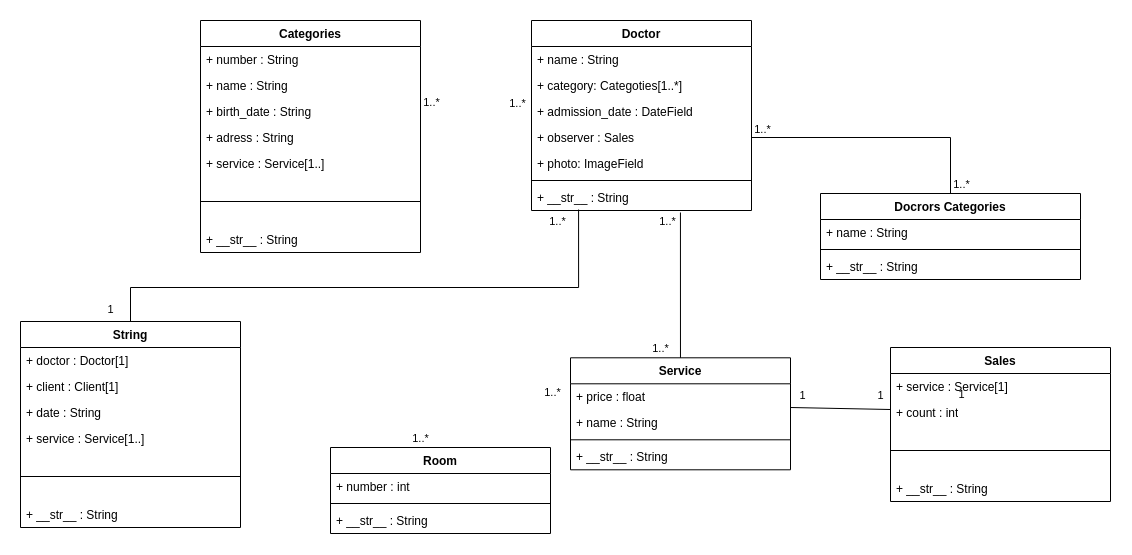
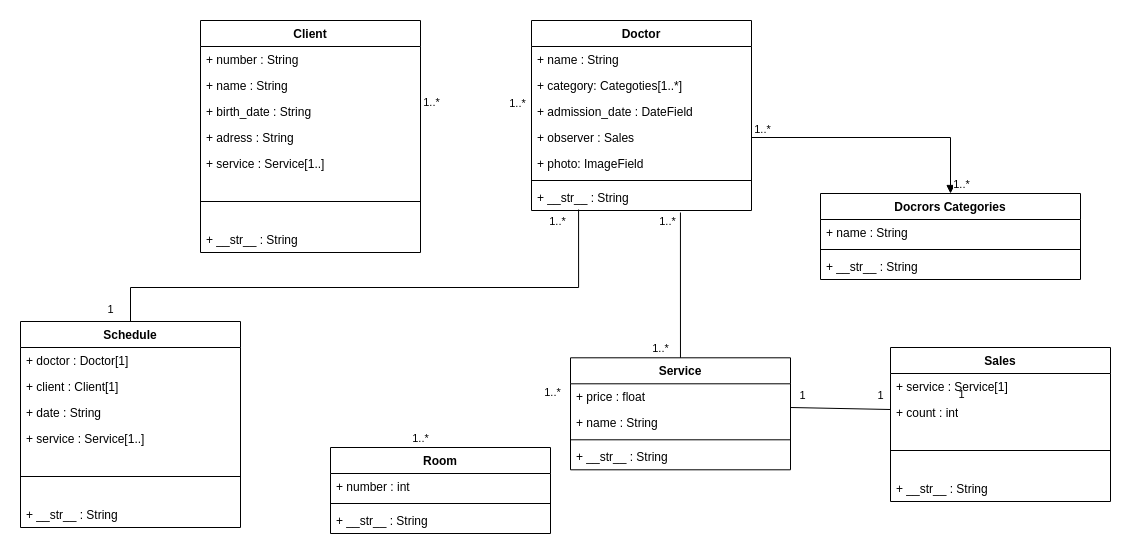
(311, 35) -> (311, 35)
(951, 188) -> (951, 184)
(131, 336) -> (131, 336)
